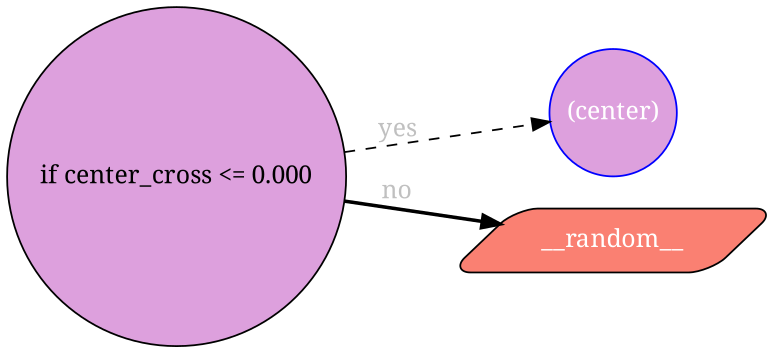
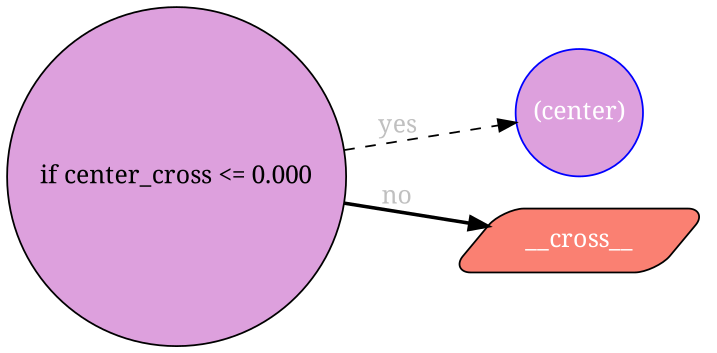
(613, 241) -> (579, 241)
